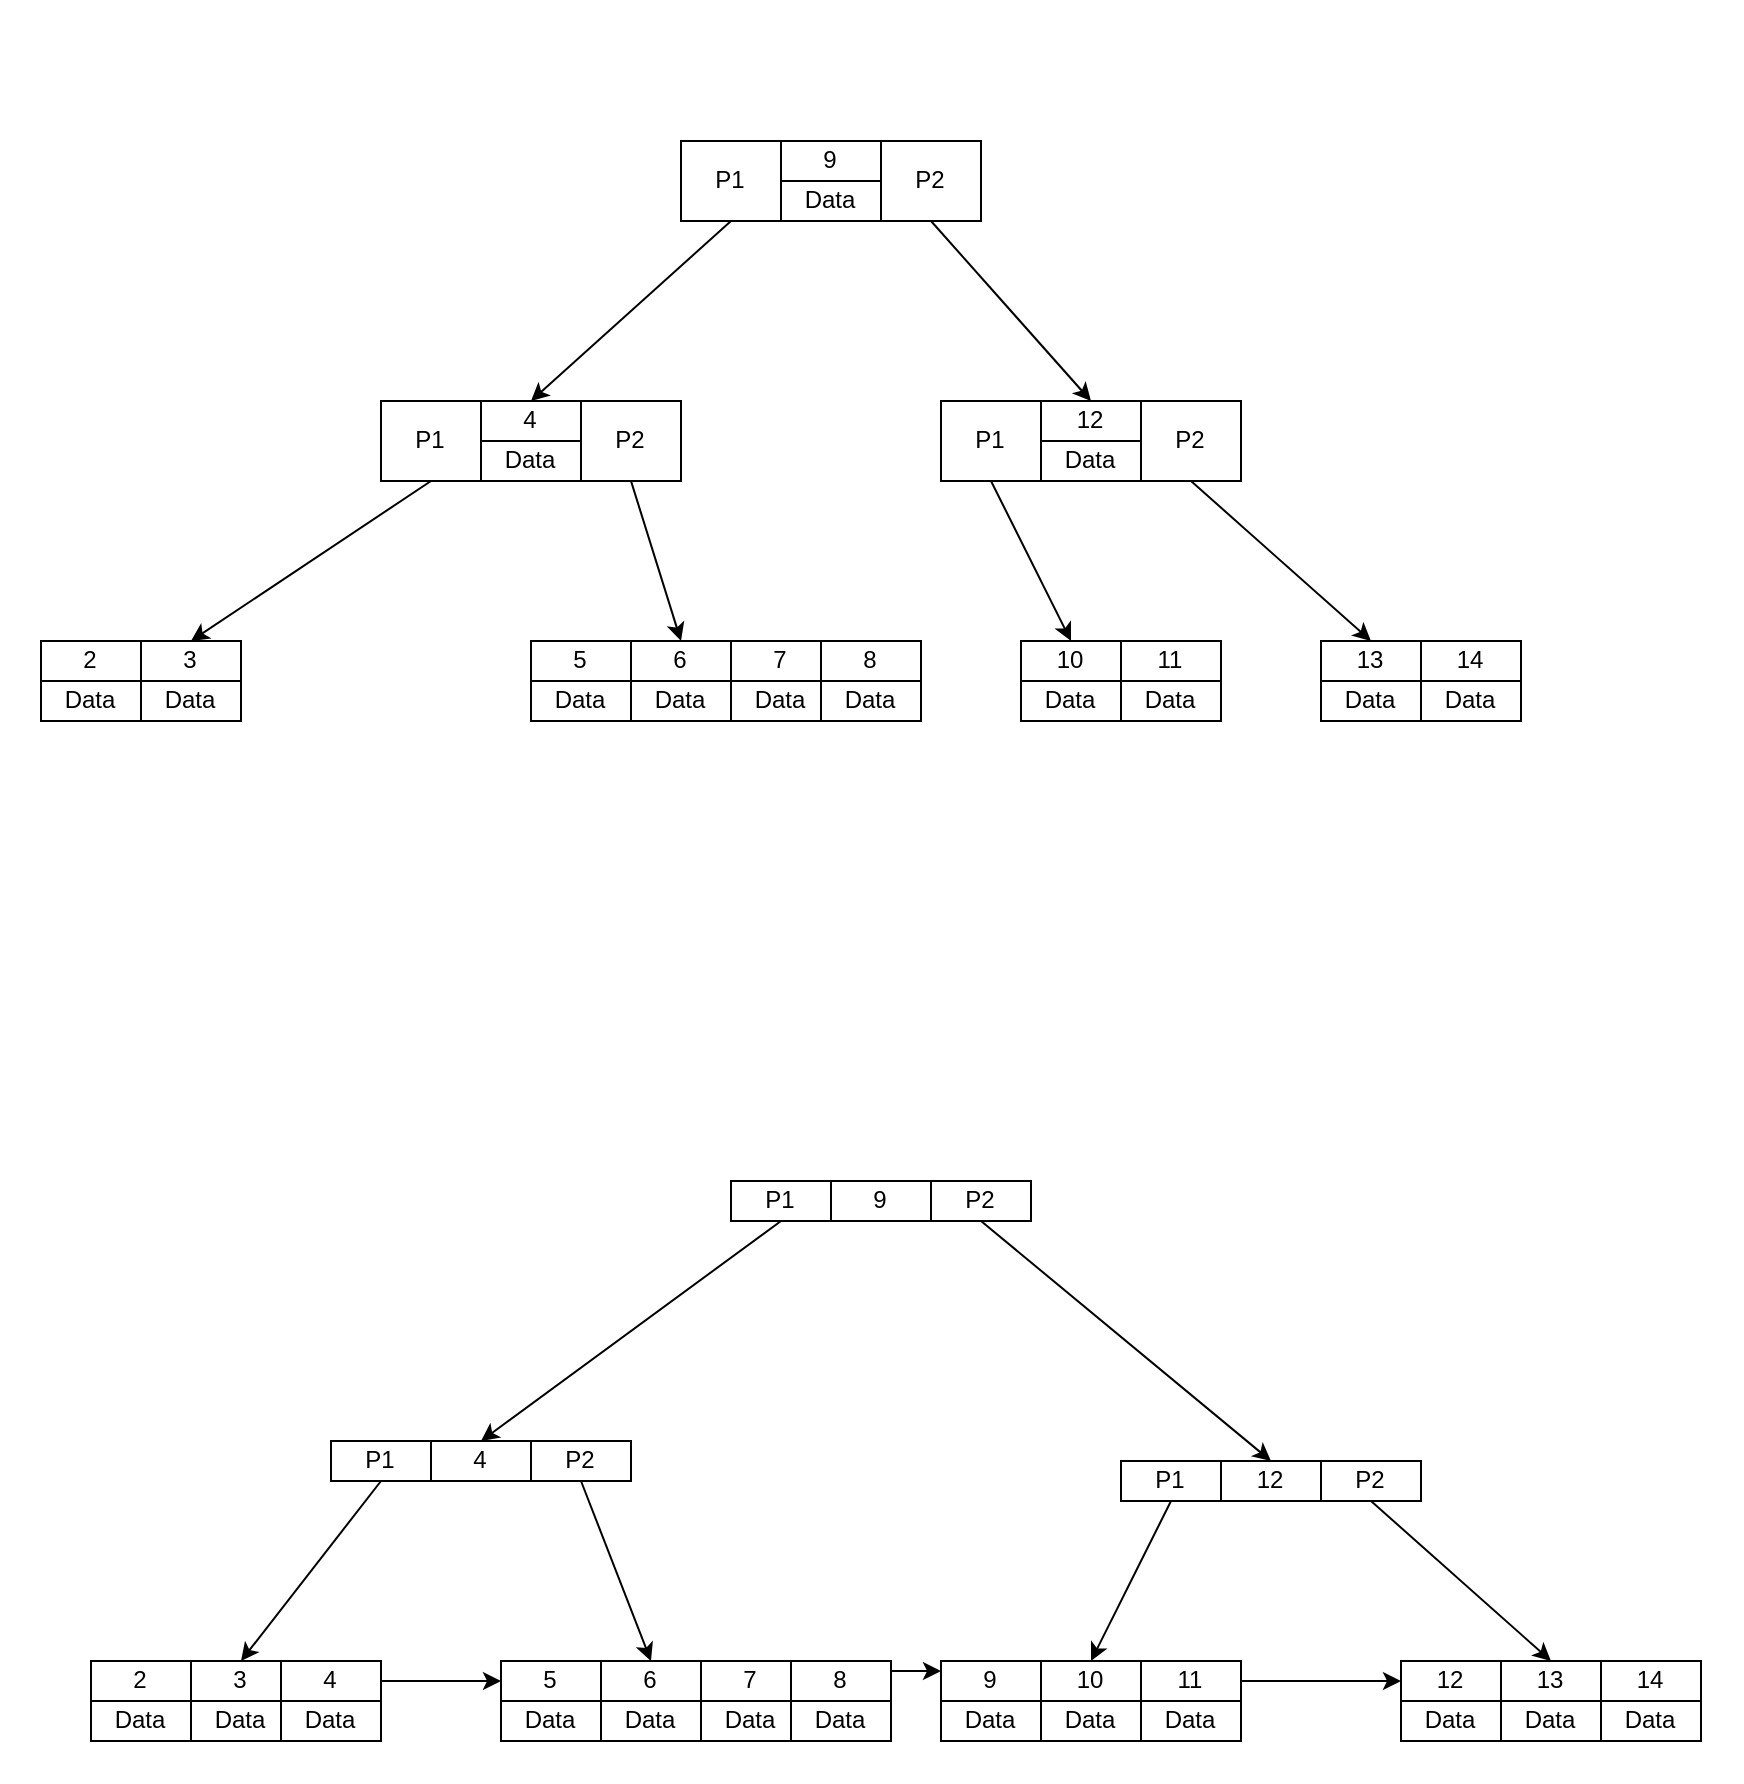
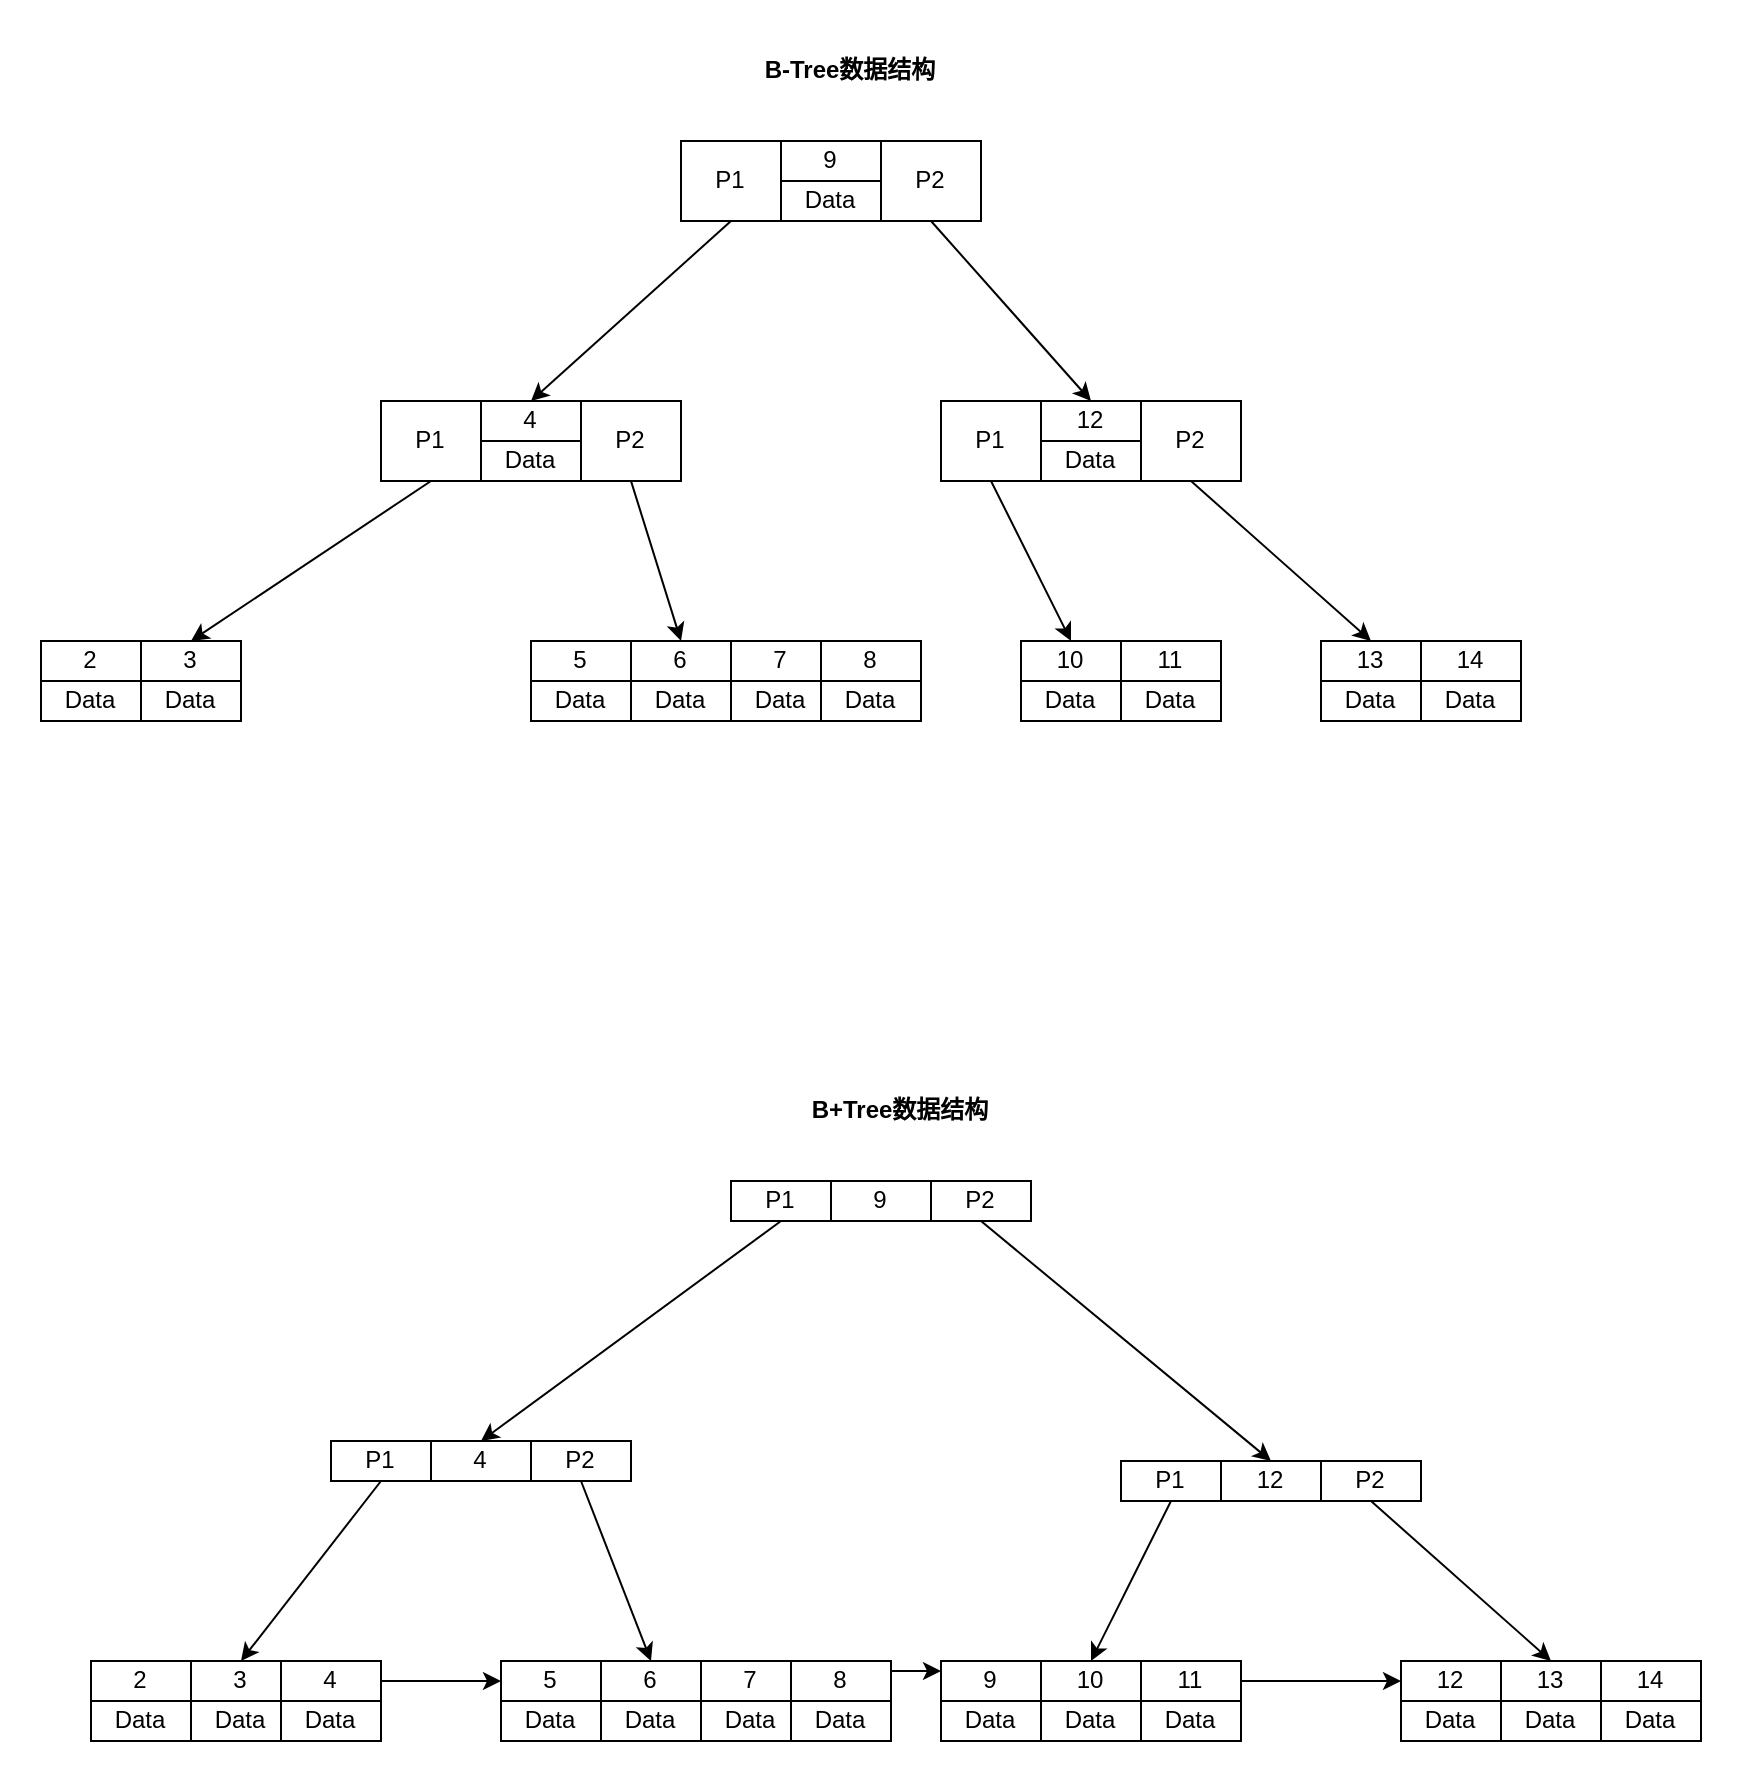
none -> (851, 71)
none -> (901, 1111)
